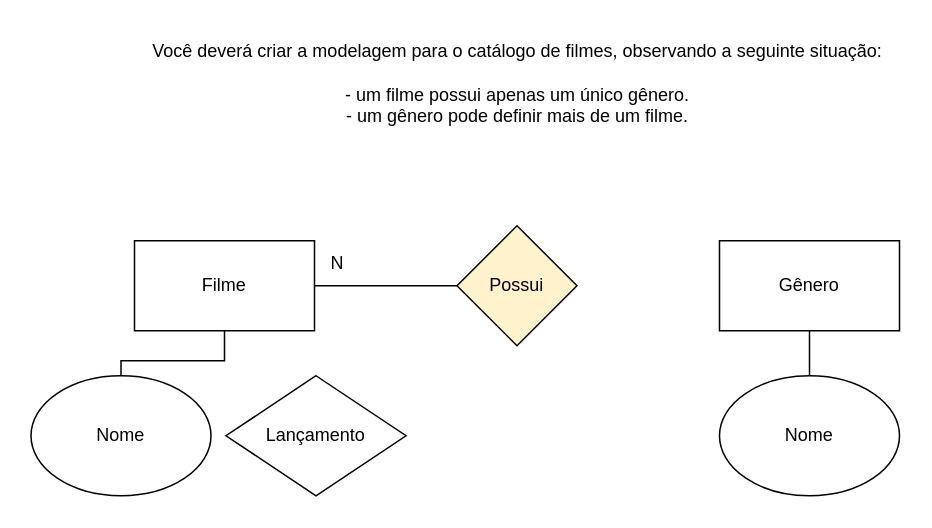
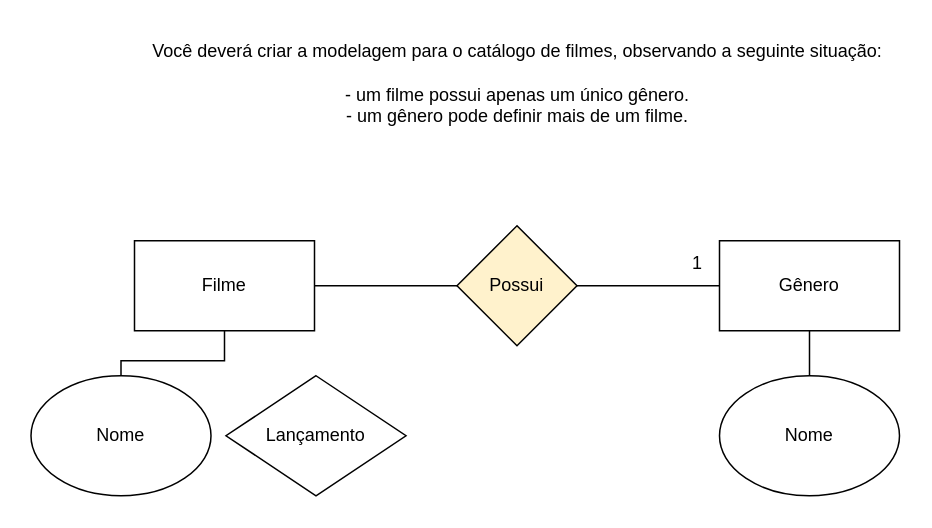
(337, 263) -> none
none -> (697, 263)
none -> (648, 286)
